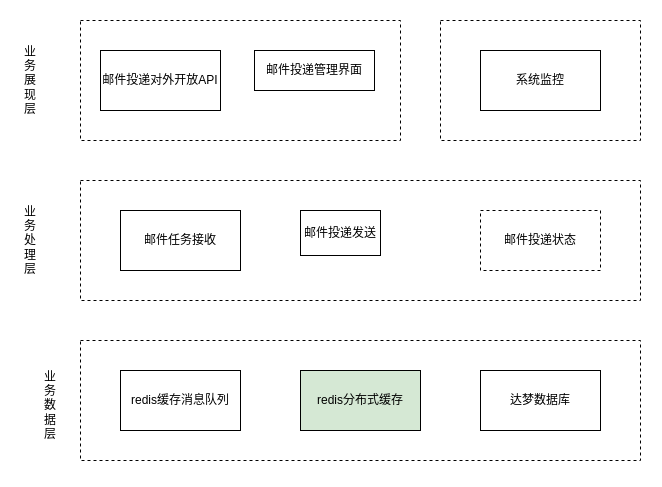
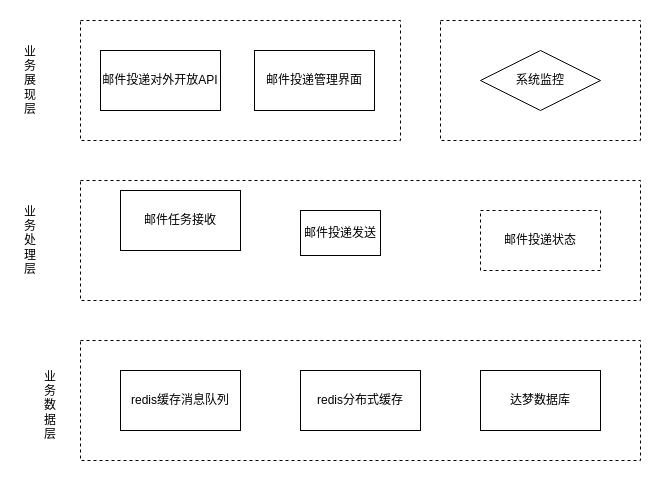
(315, 71) -> (315, 81)
(541, 81) -> (541, 81)
(181, 241) -> (181, 221)
(361, 401) -> (361, 401)
